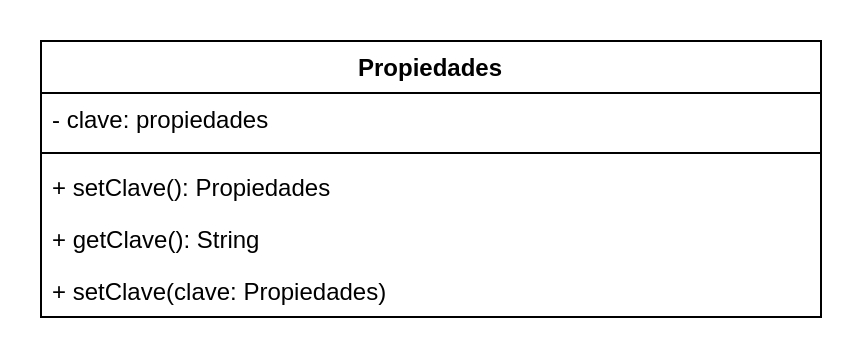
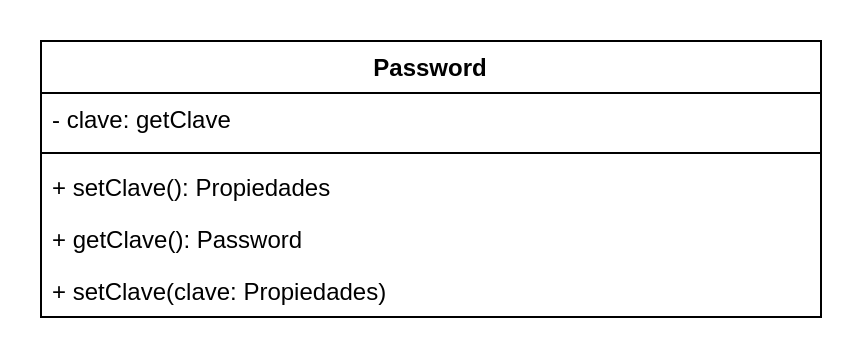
(431, 69) -> (431, 69)
(172, 121) -> (152, 121)
(172, 241) -> (188, 241)
